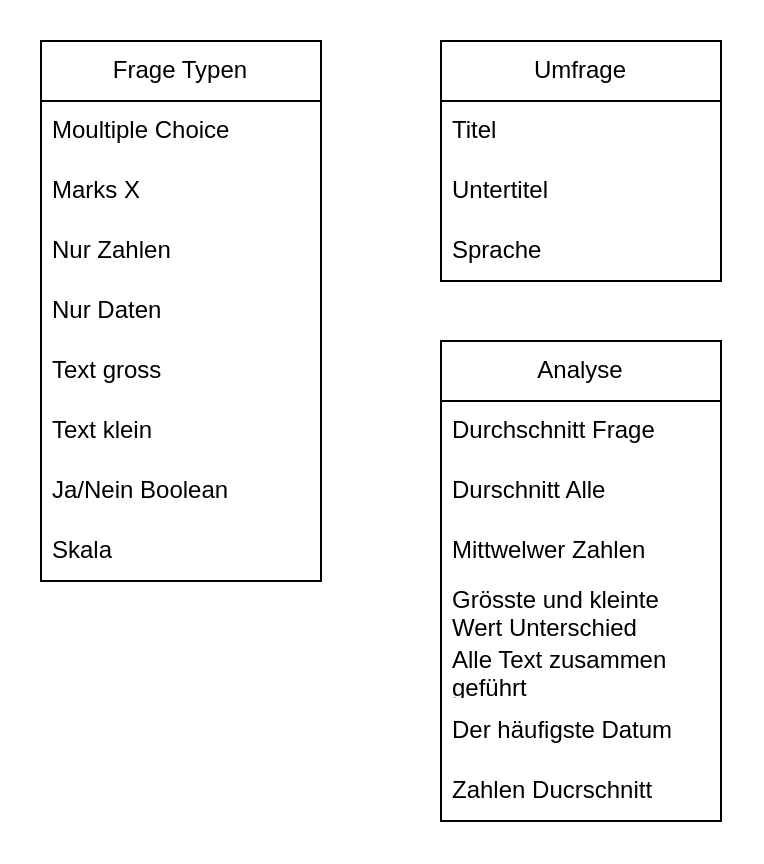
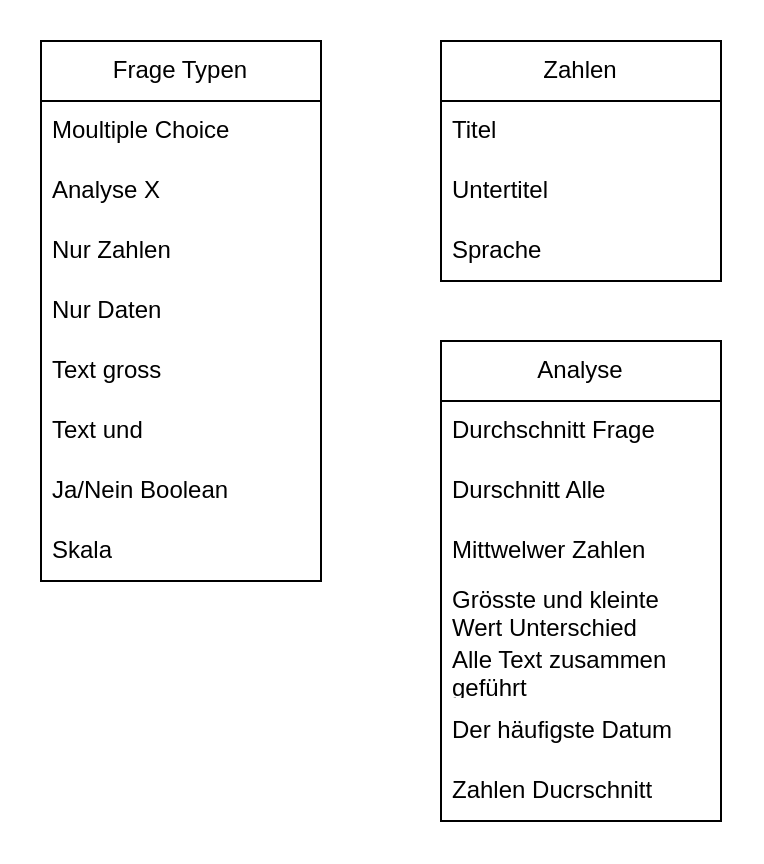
(581, 71) -> (581, 71)
(97, 191) -> (107, 191)
(111, 431) -> (104, 431)
